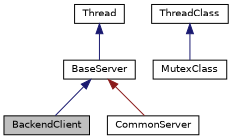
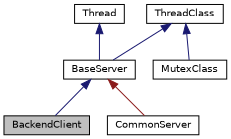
none -> (138, 44)
